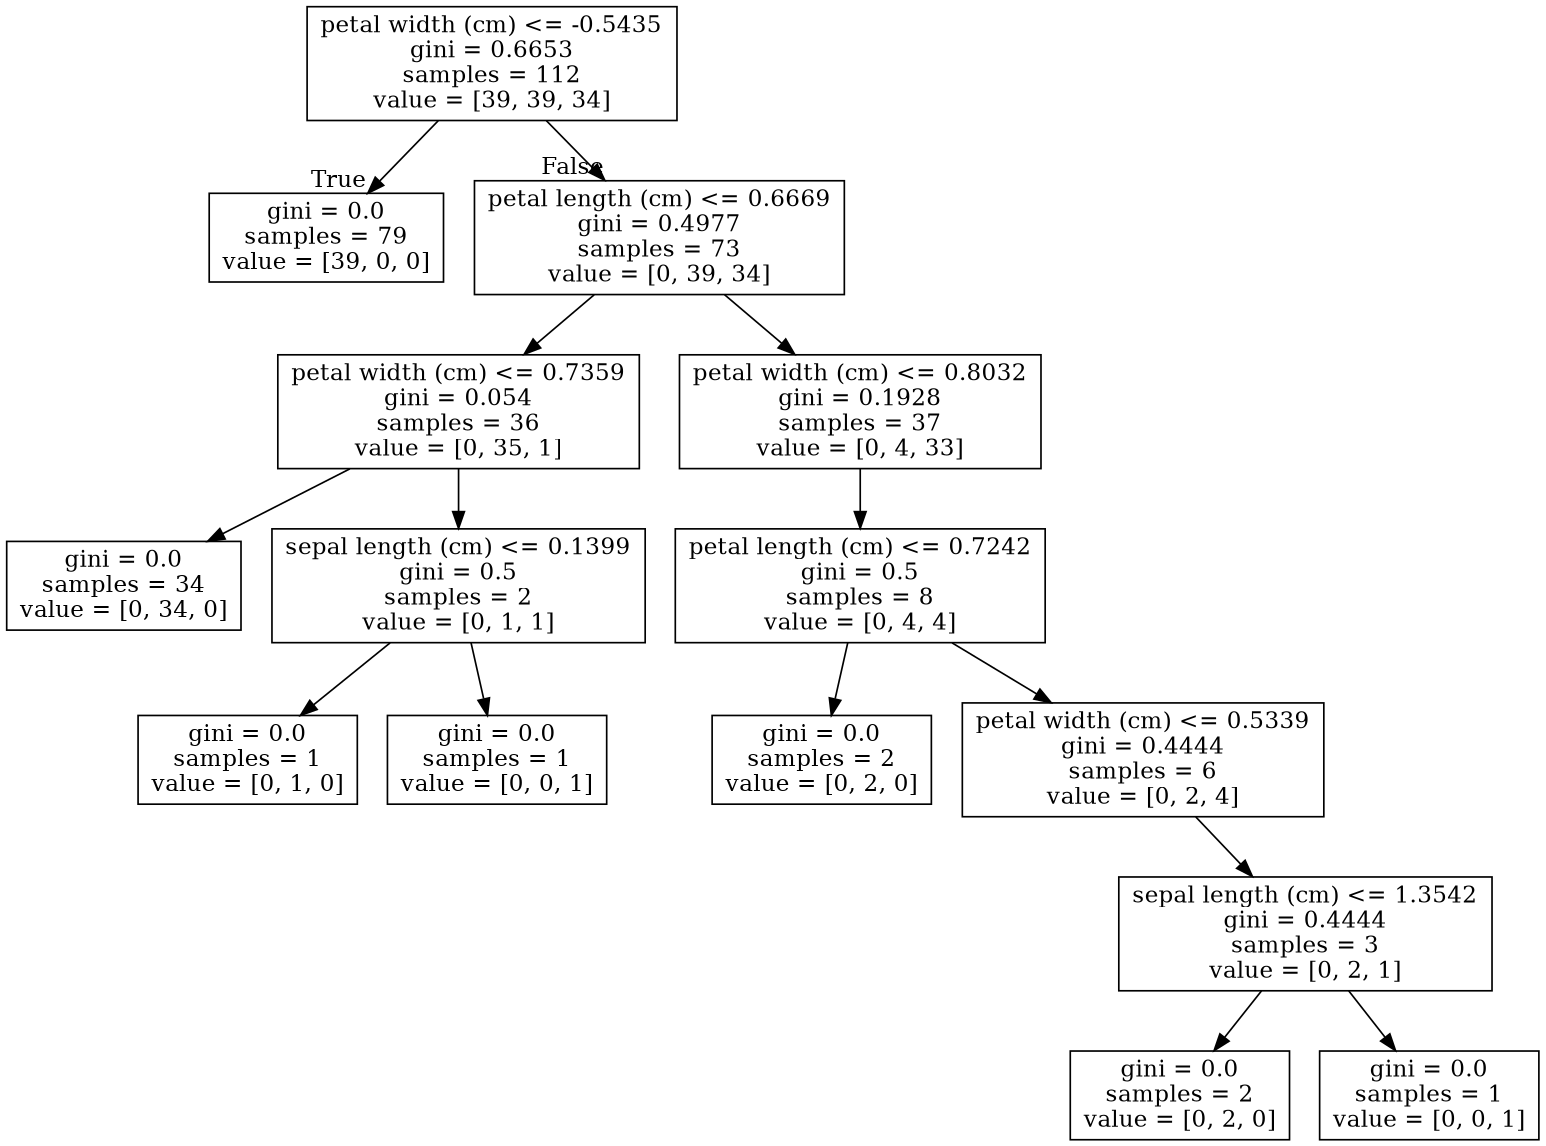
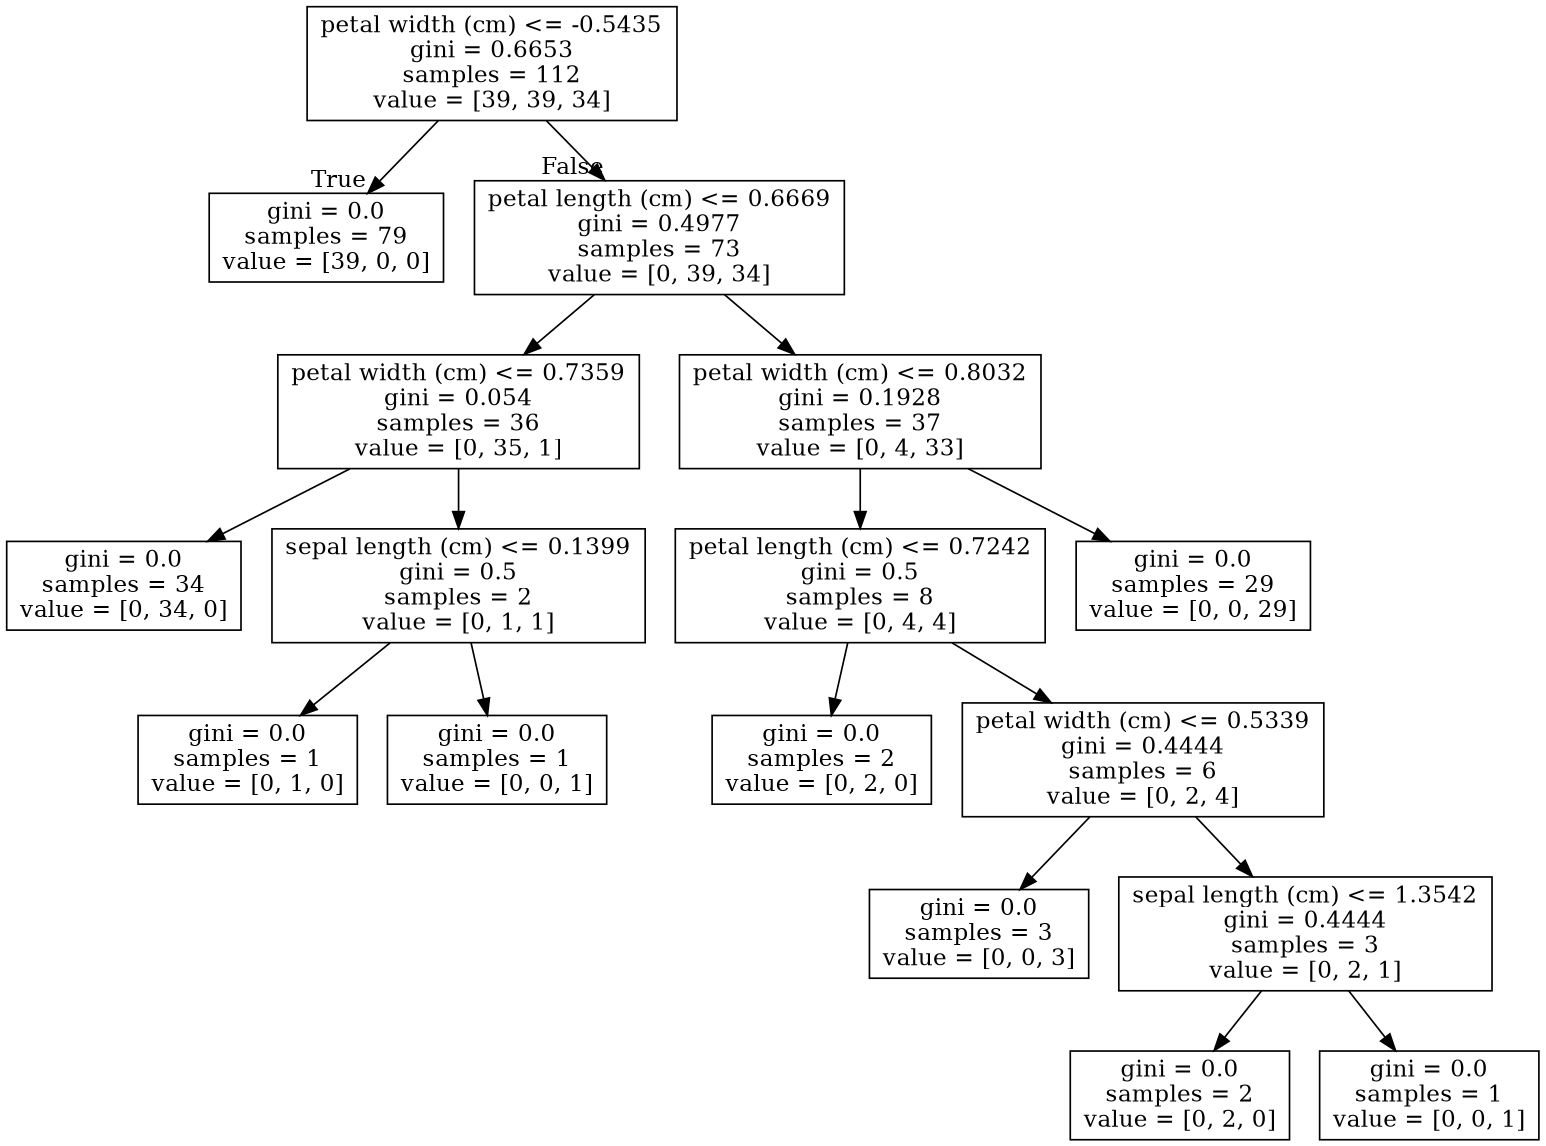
none -> (1193, 586)
none -> (979, 934)
